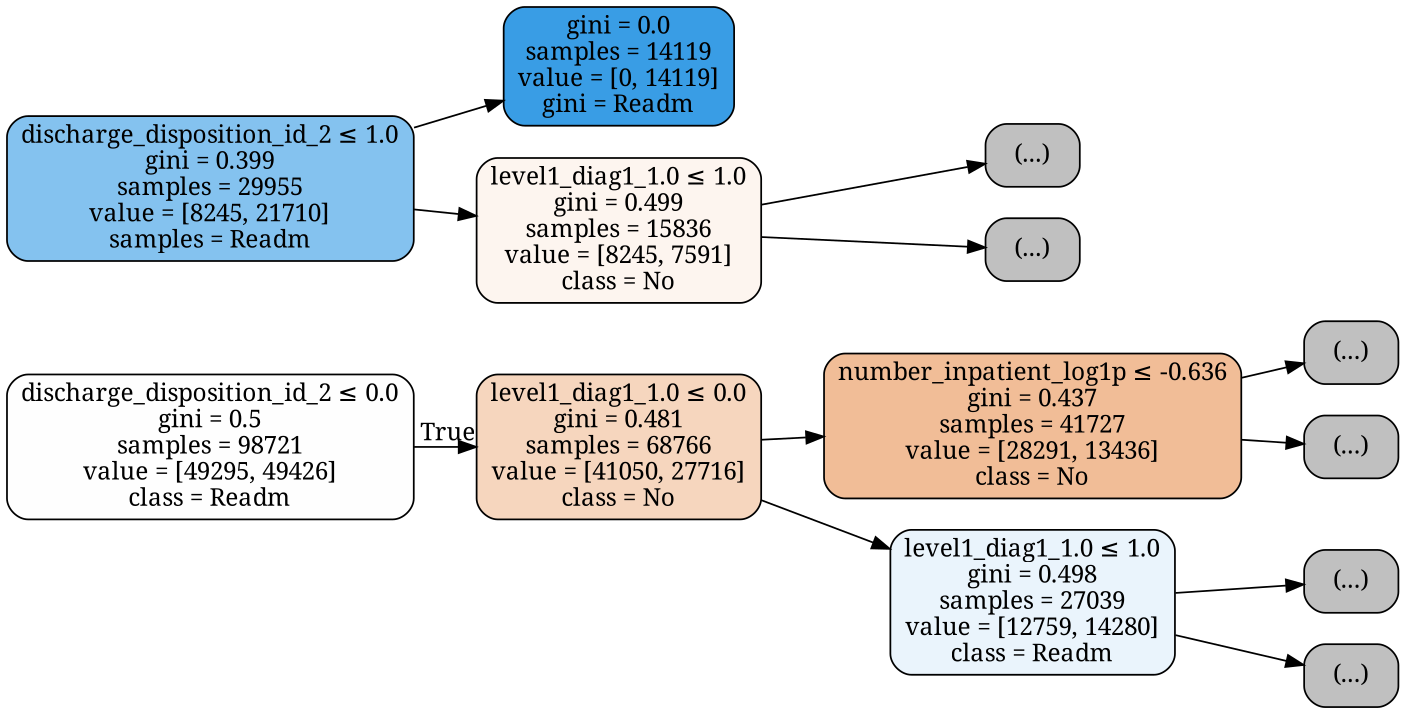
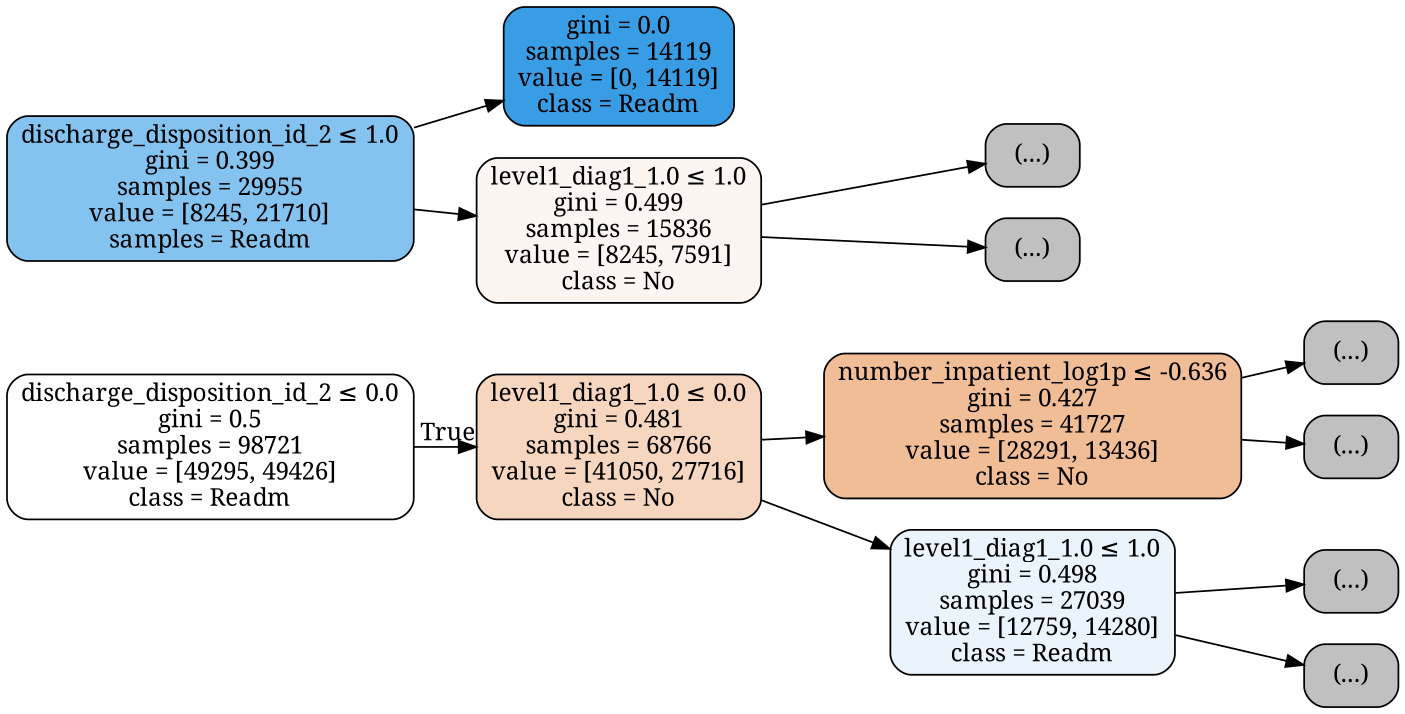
(619, 105) -> (619, 105)
(1033, 399) -> (1033, 399)
